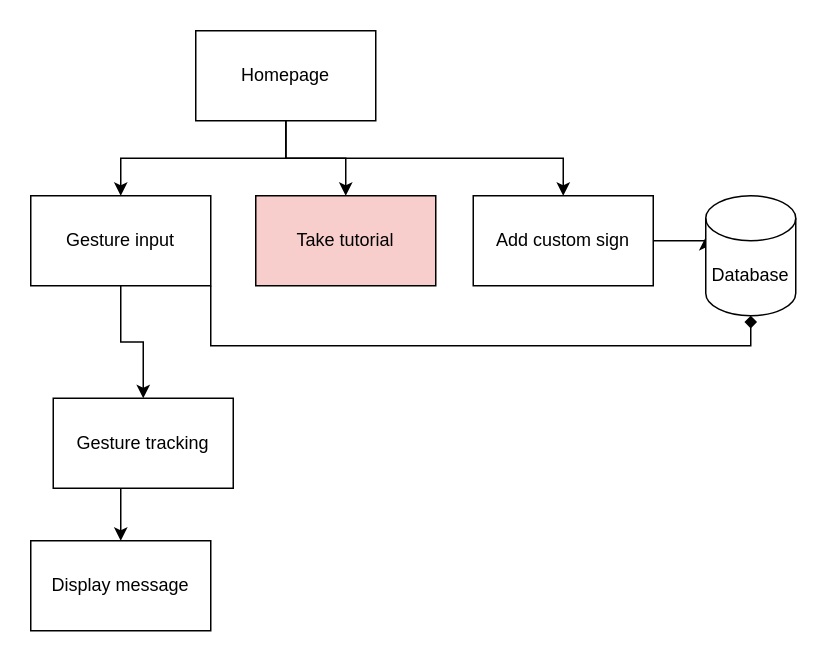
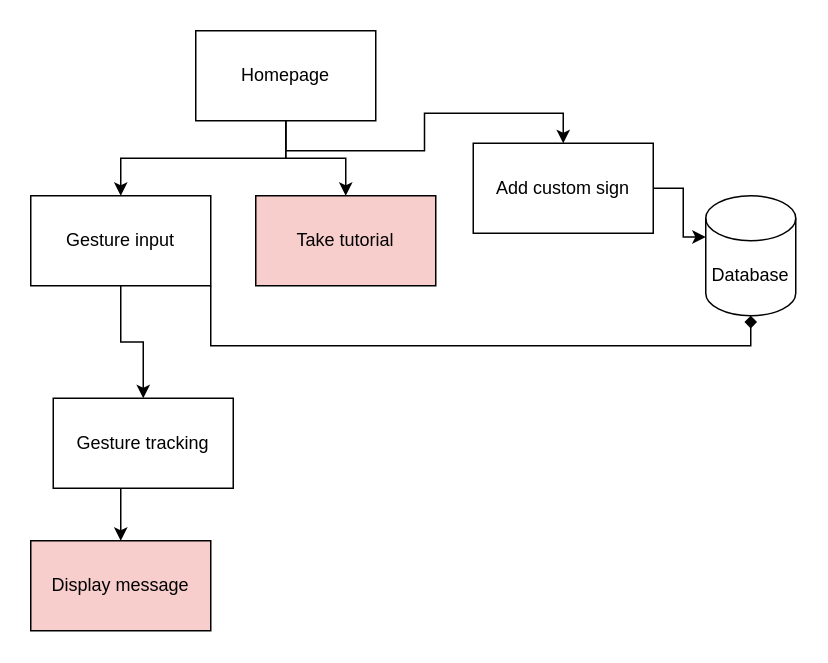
(563, 241) -> (563, 188)
(121, 586) -> (121, 586)
